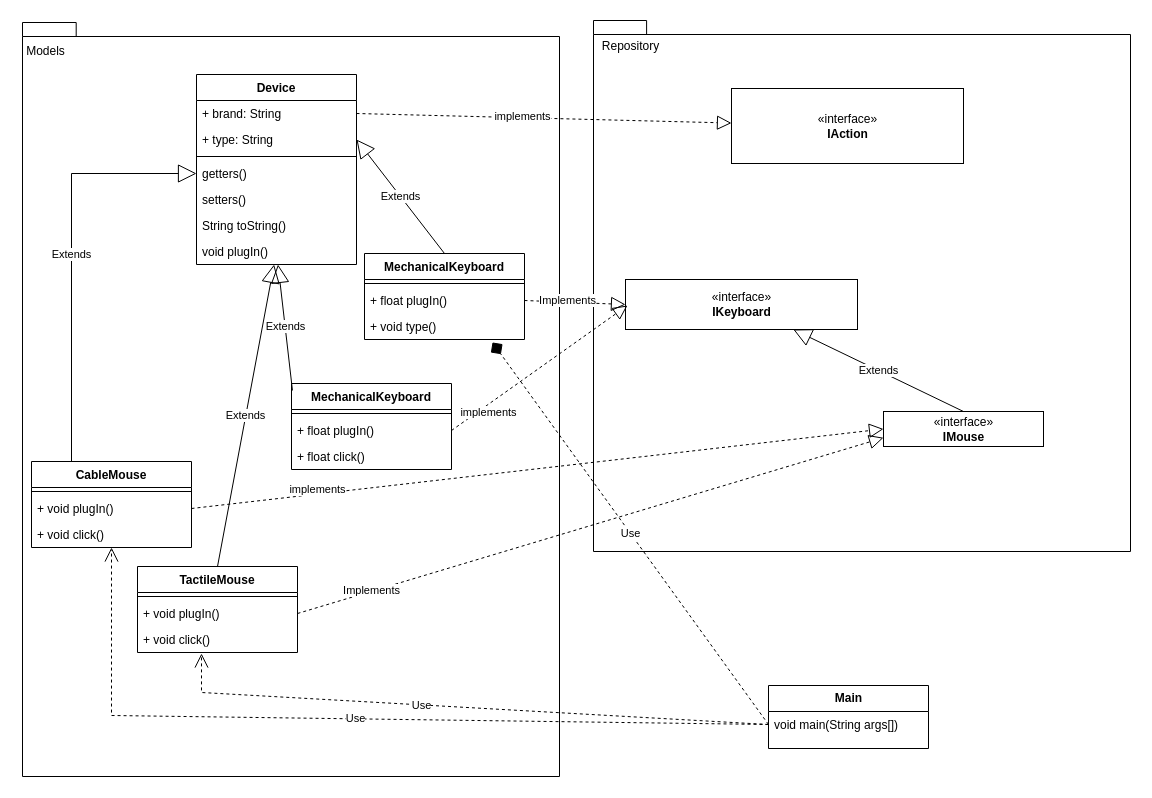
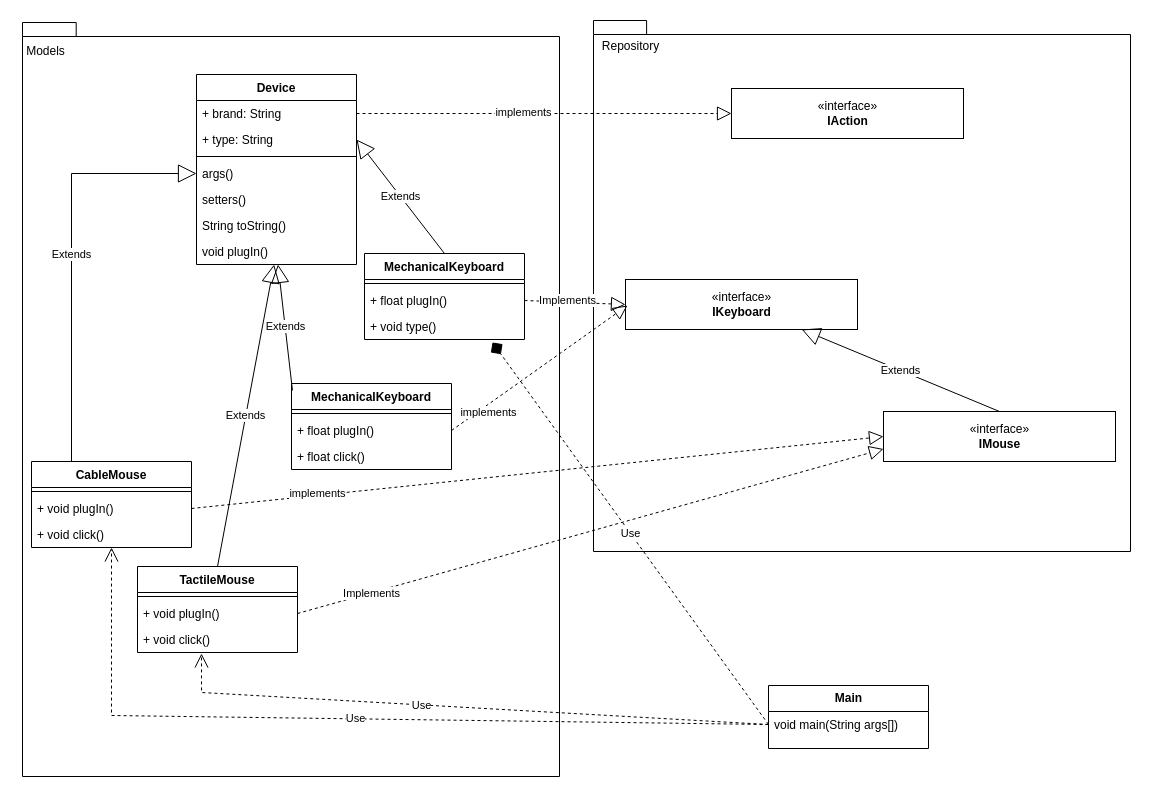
(848, 126) -> (848, 114)
(232, 174) -> (222, 174)
(964, 429) -> (1000, 437)
